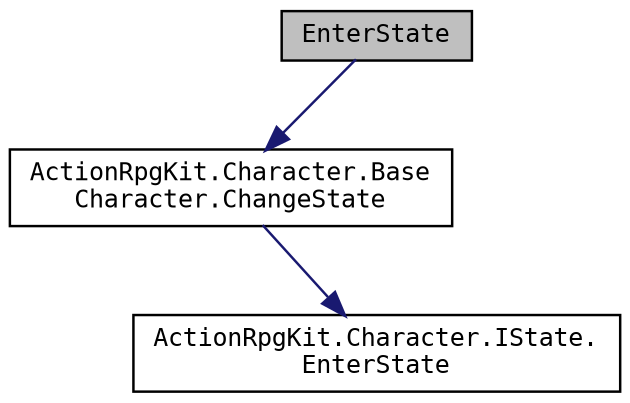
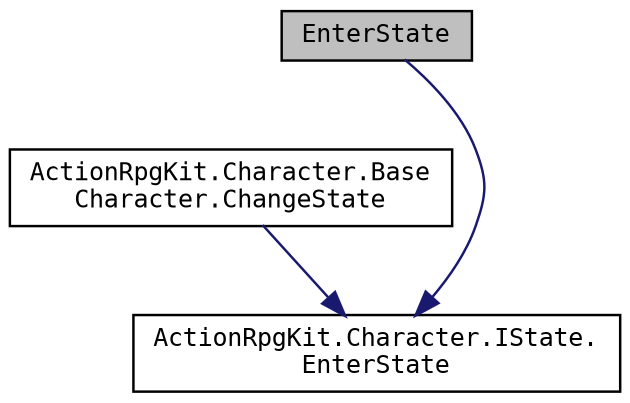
(319, 96) -> (483, 172)
